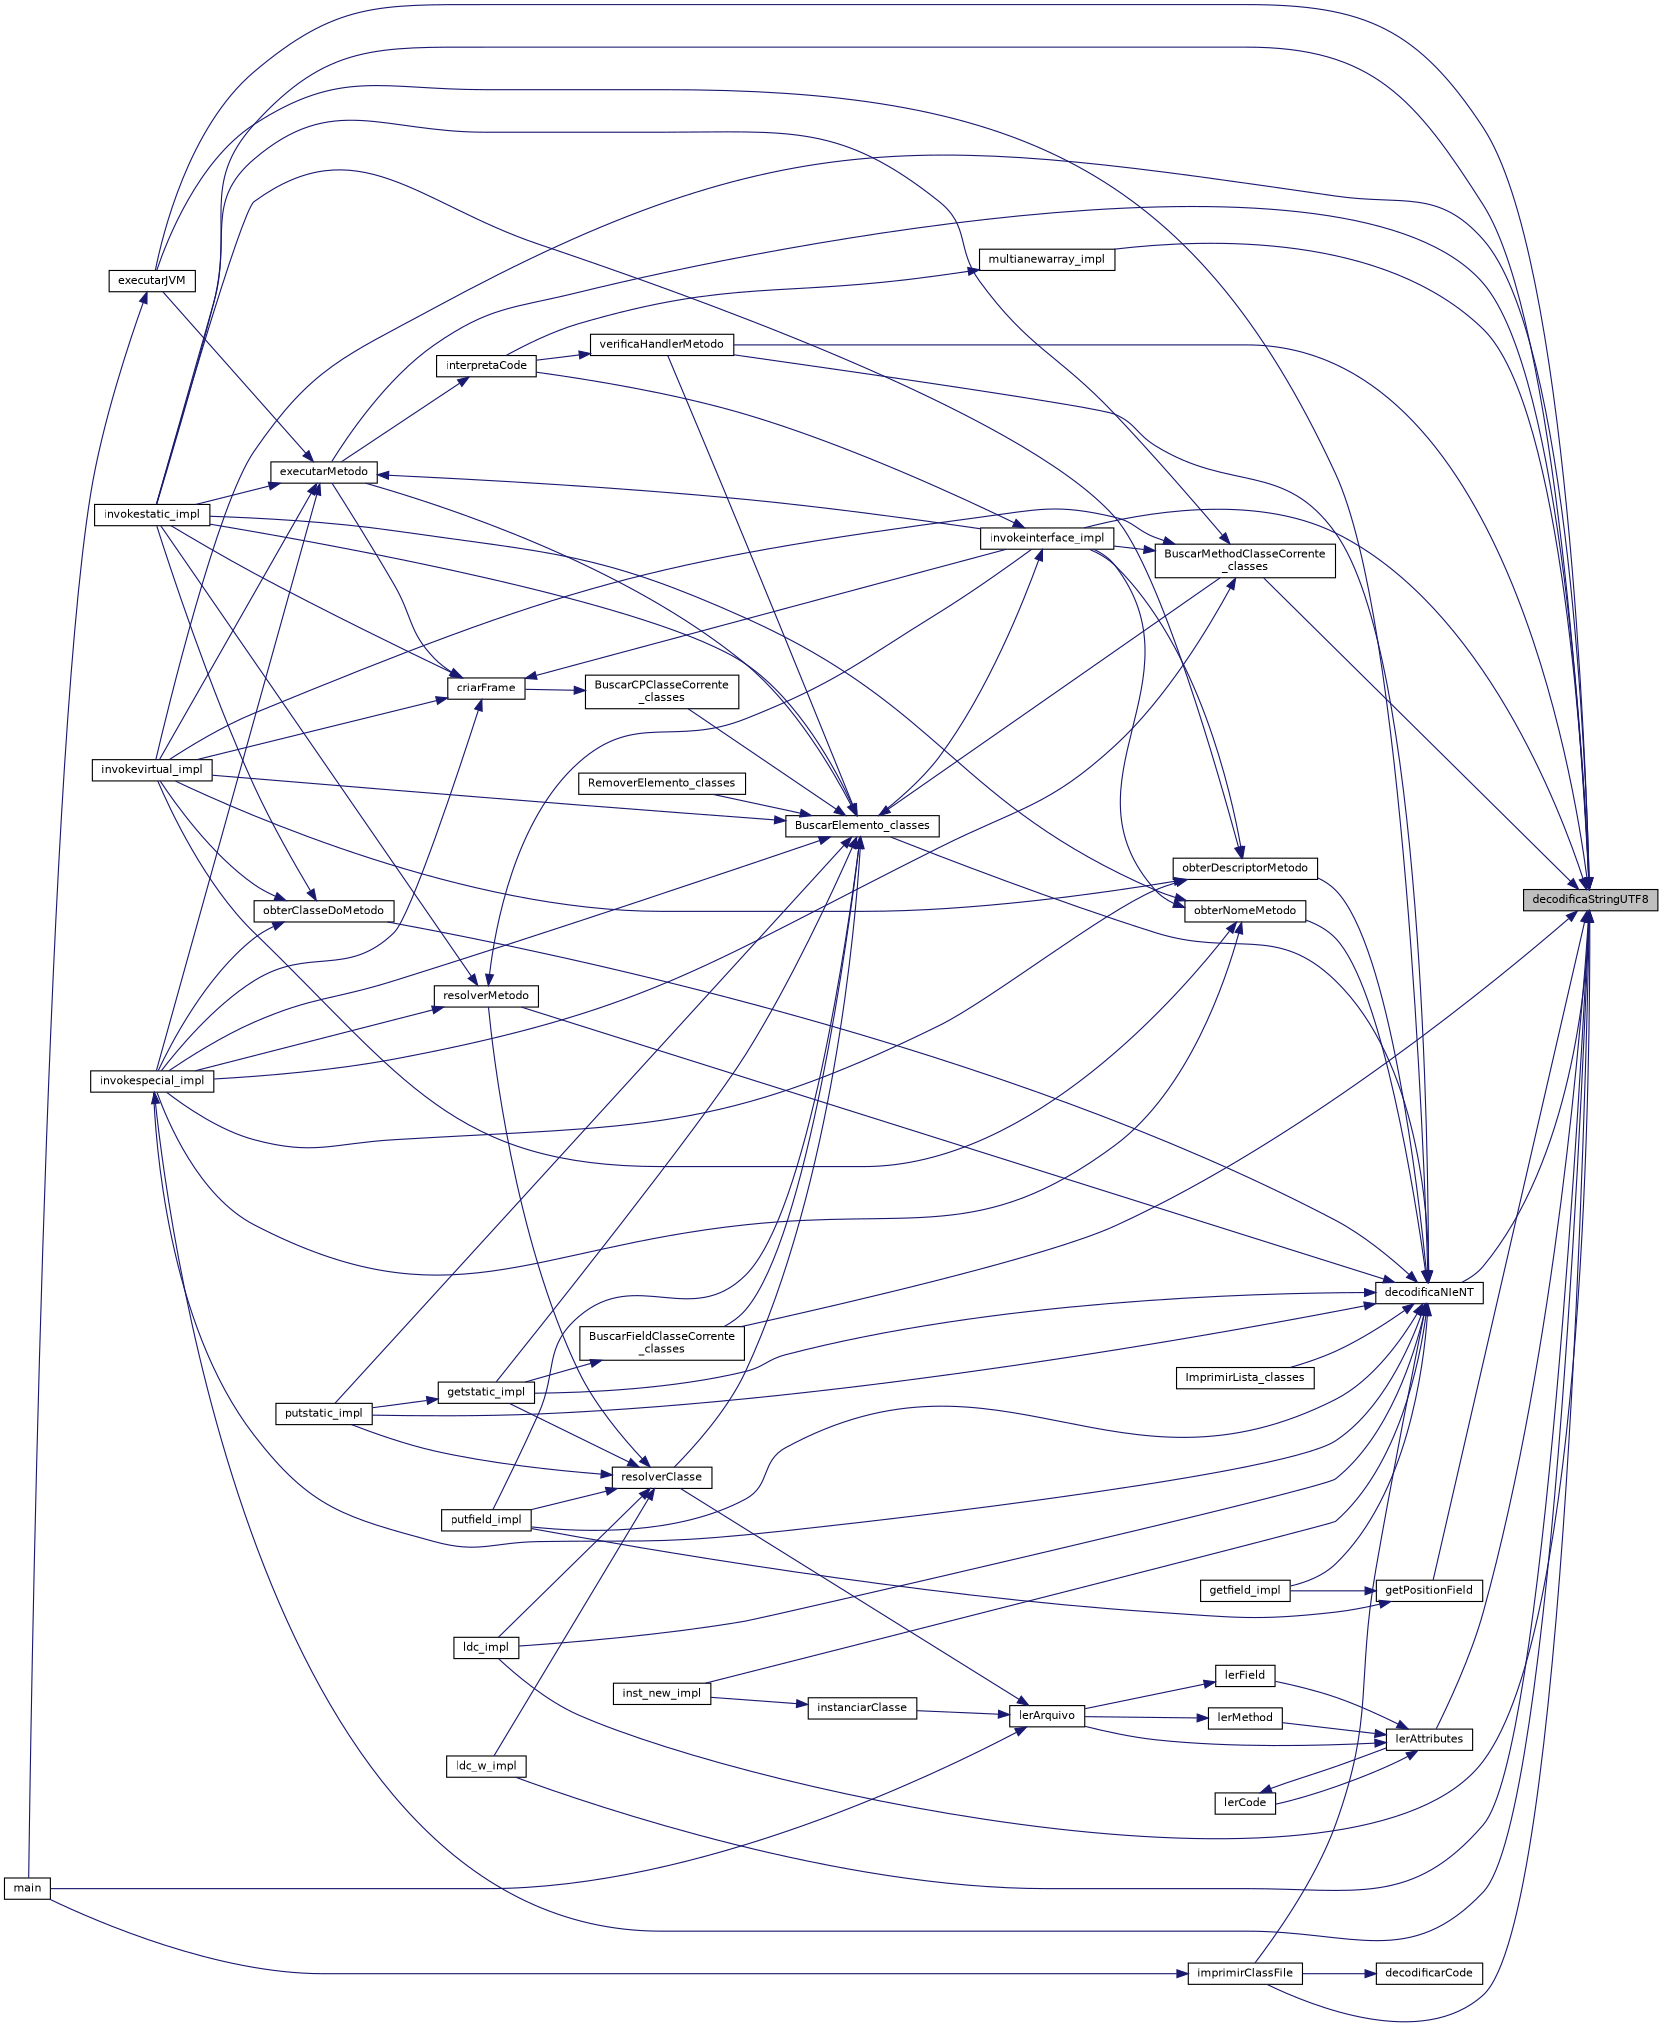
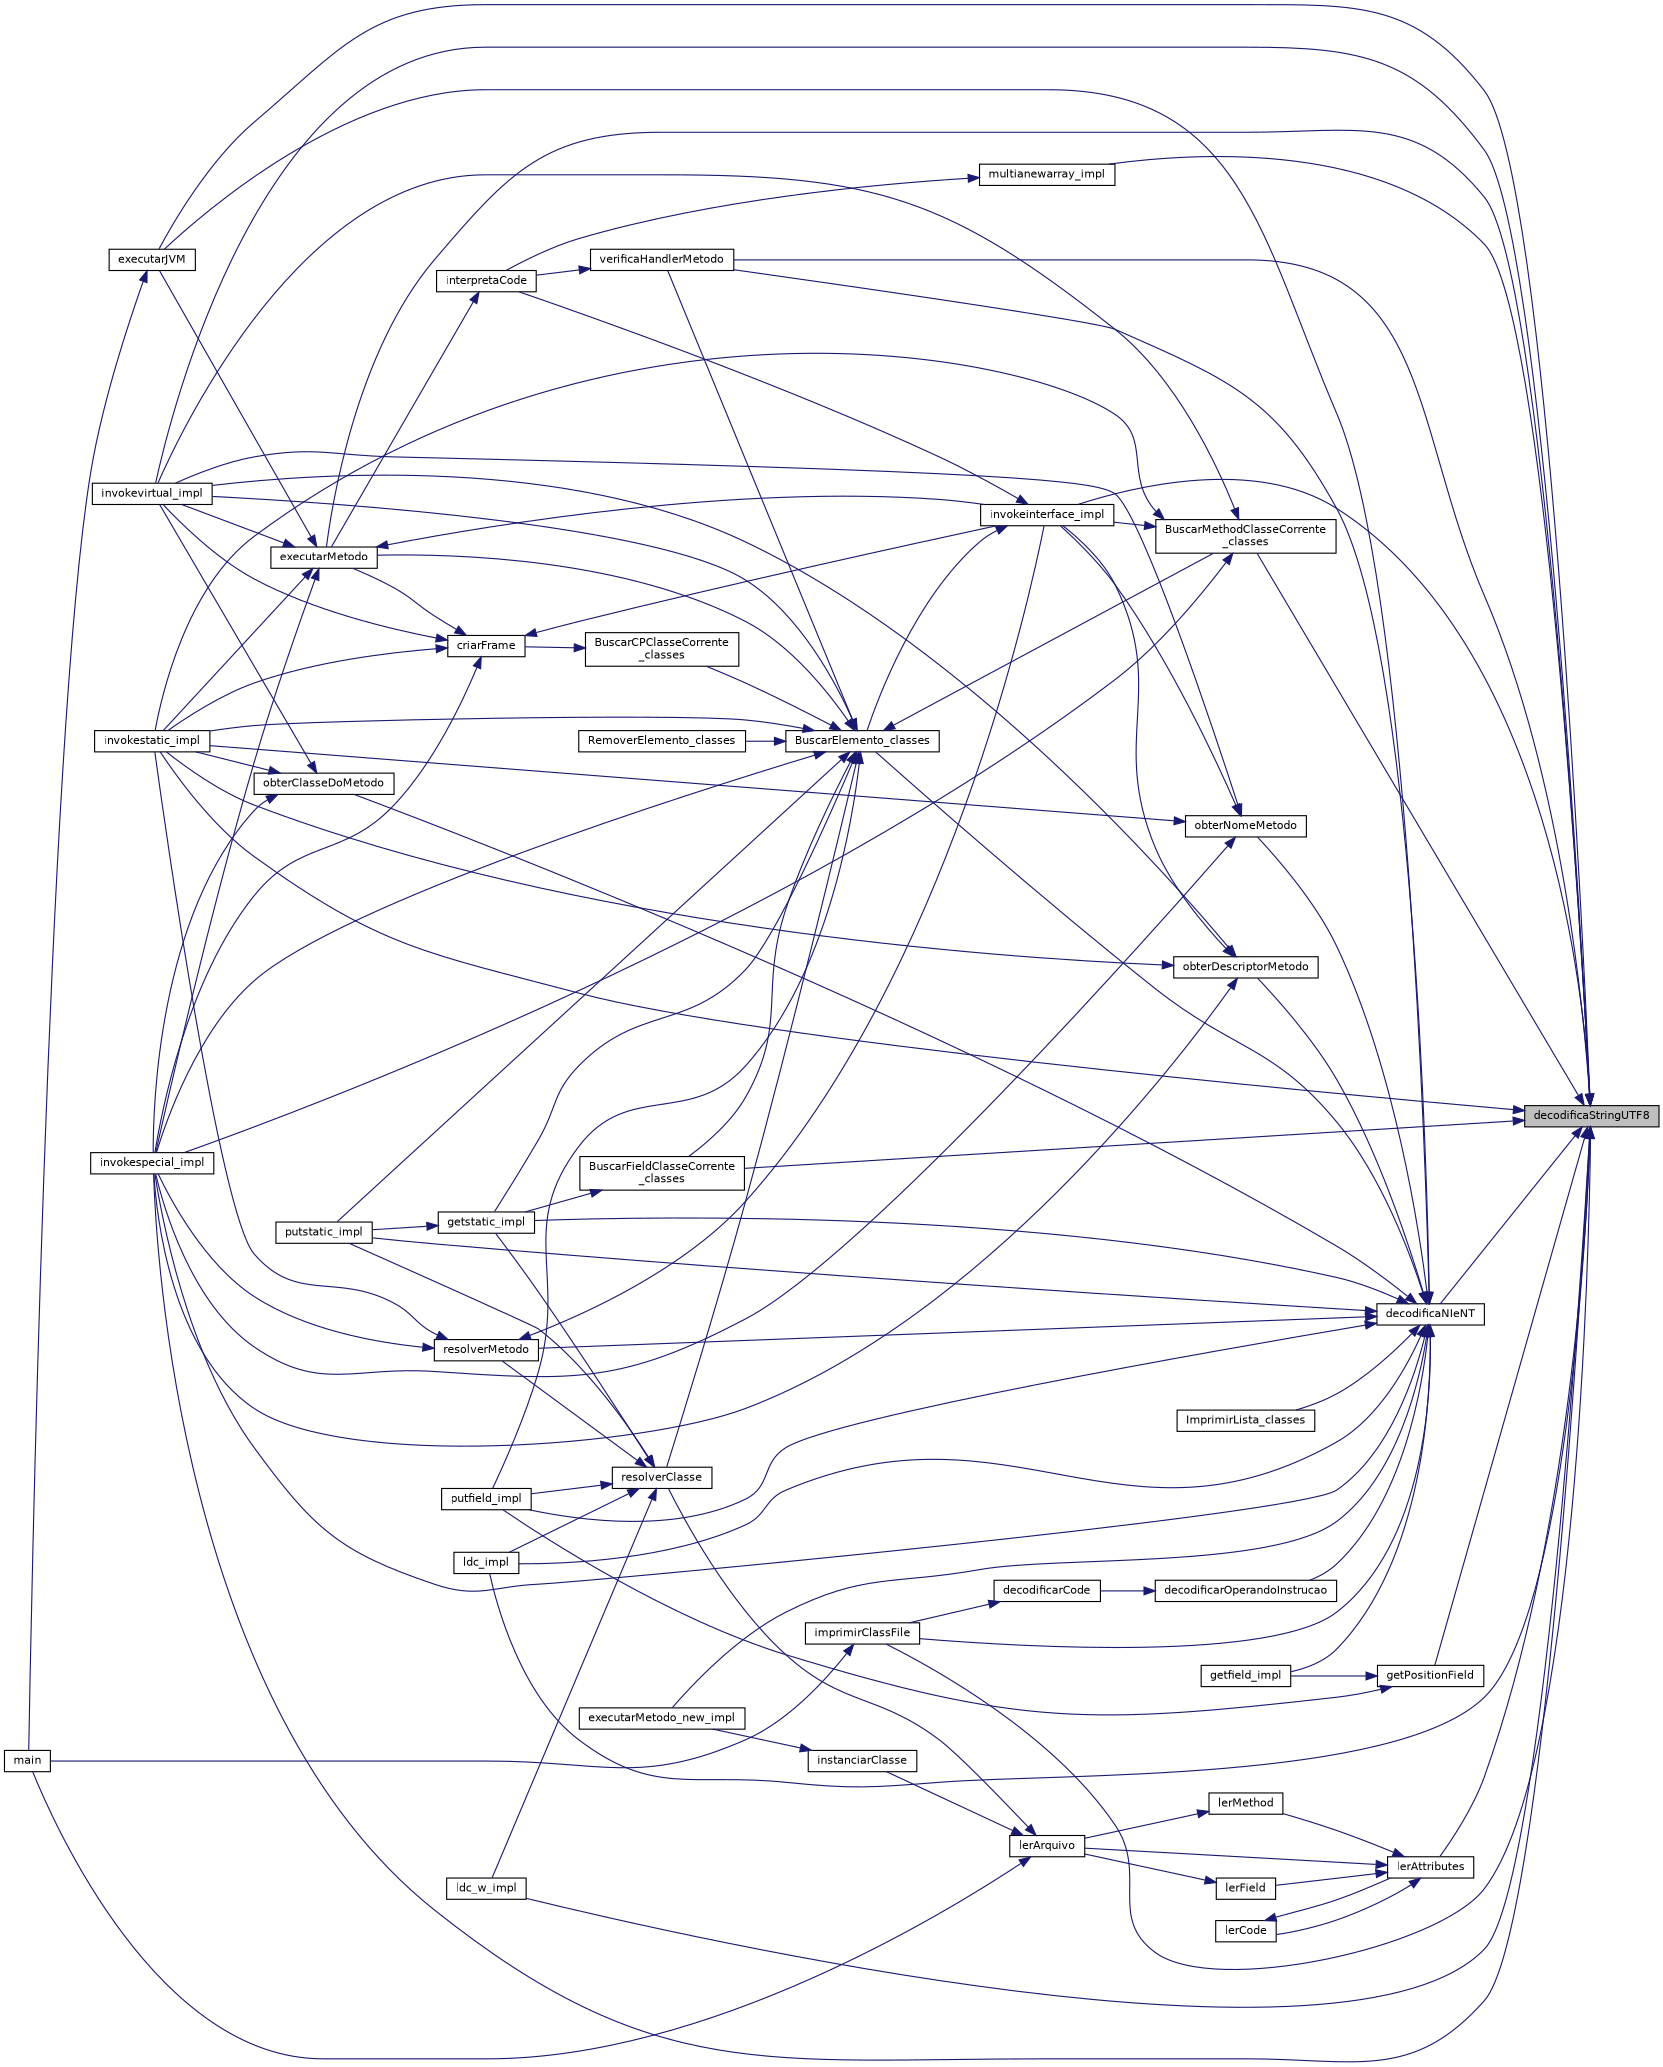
none -> (1246, 1591)
(662, 1694) -> (662, 1718)
(1050, 1931) -> (982, 2059)
